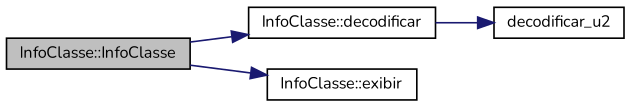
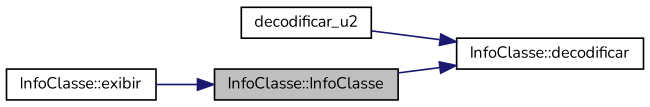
(457, 23) -> (406, 35)
(220, 69) -> (177, 84)
